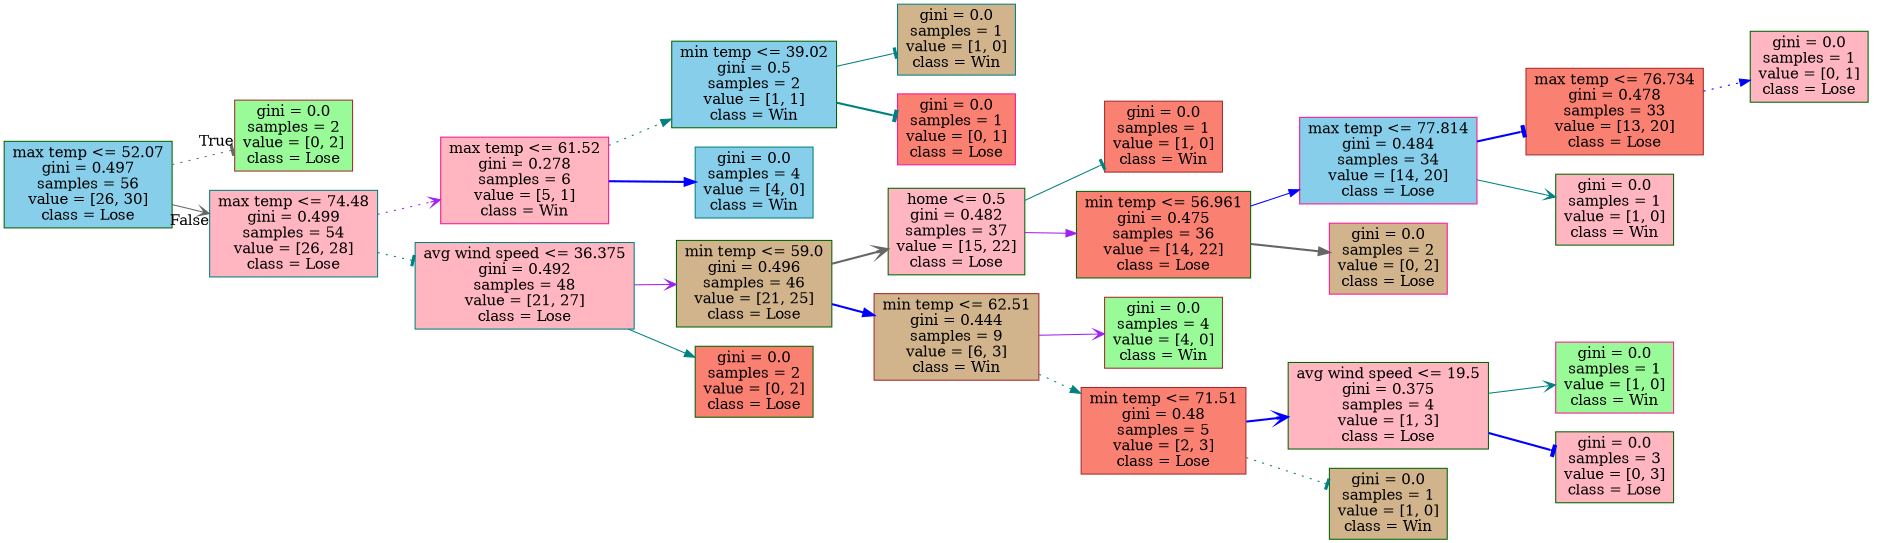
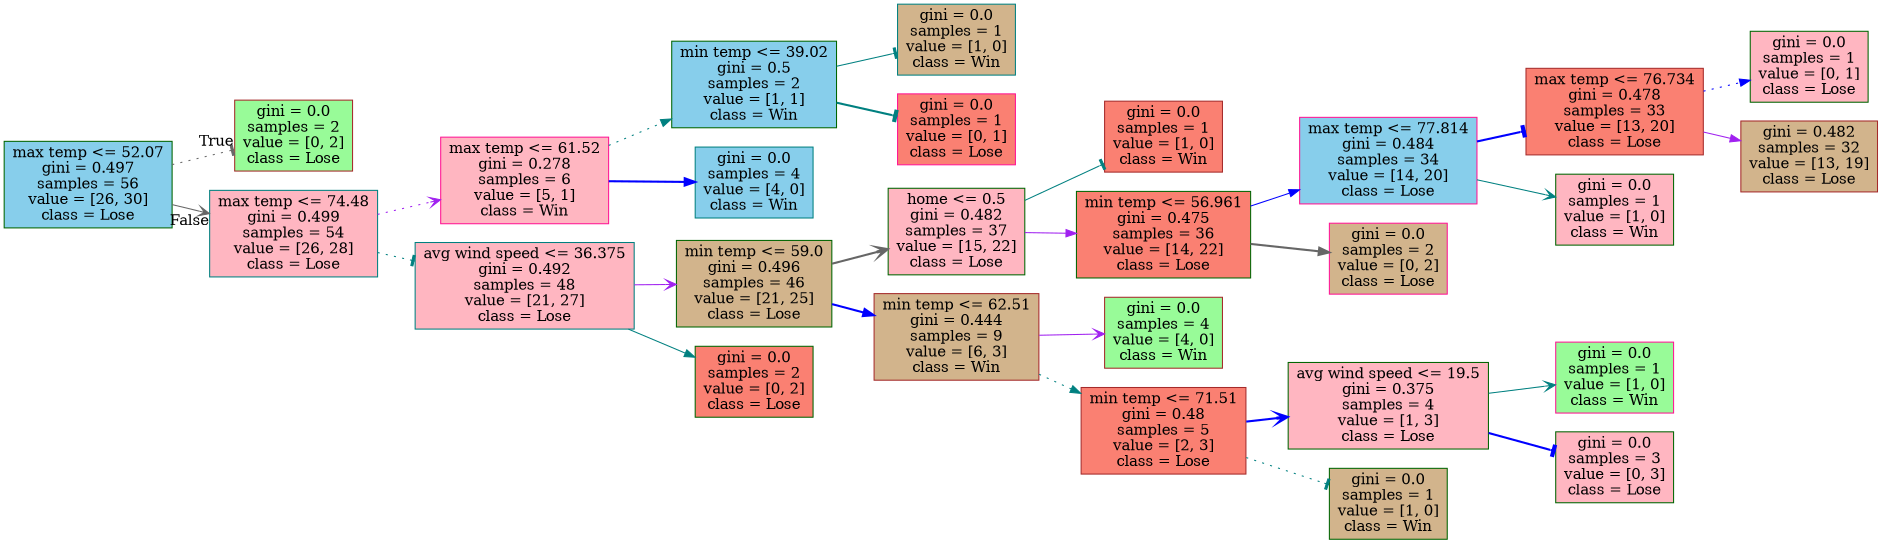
none -> (1809, 156)
